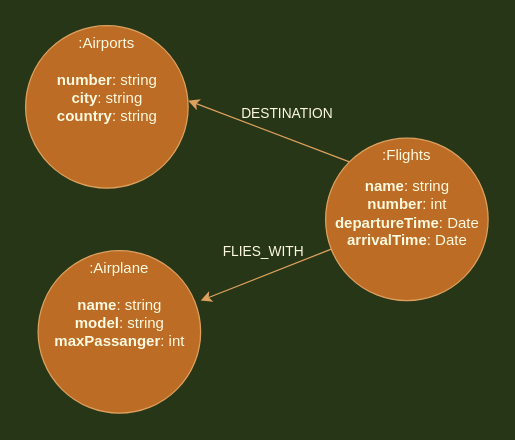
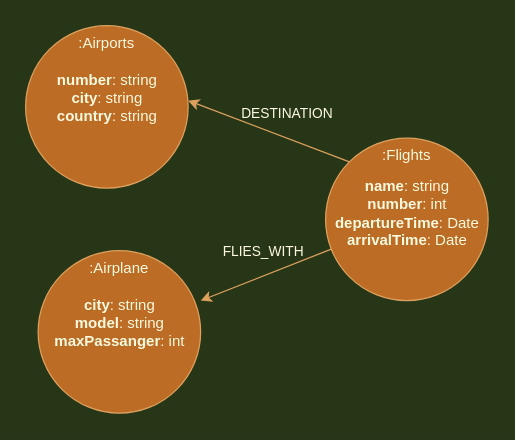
(120, 324) -> (120, 324)
